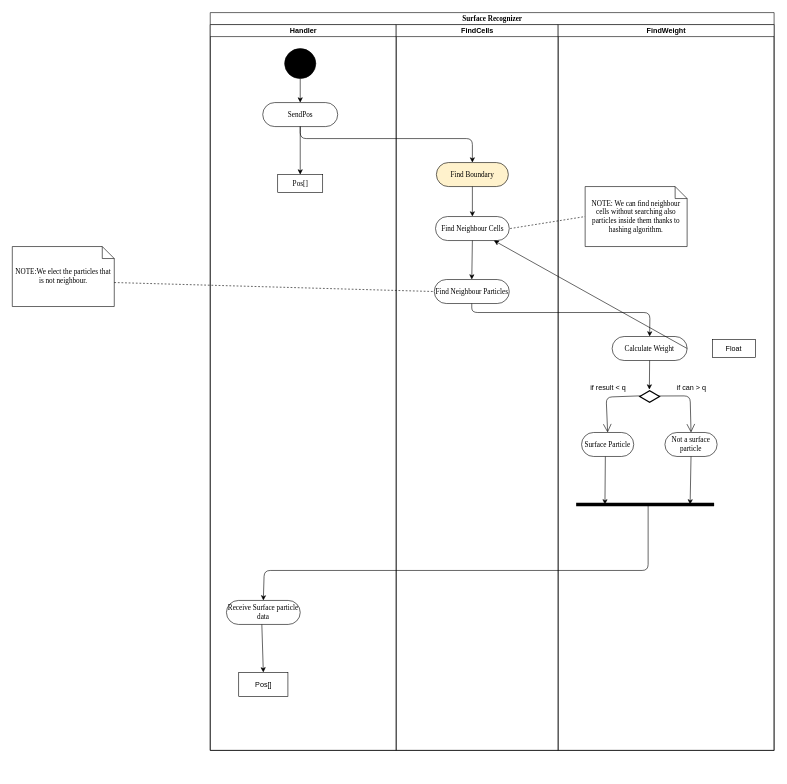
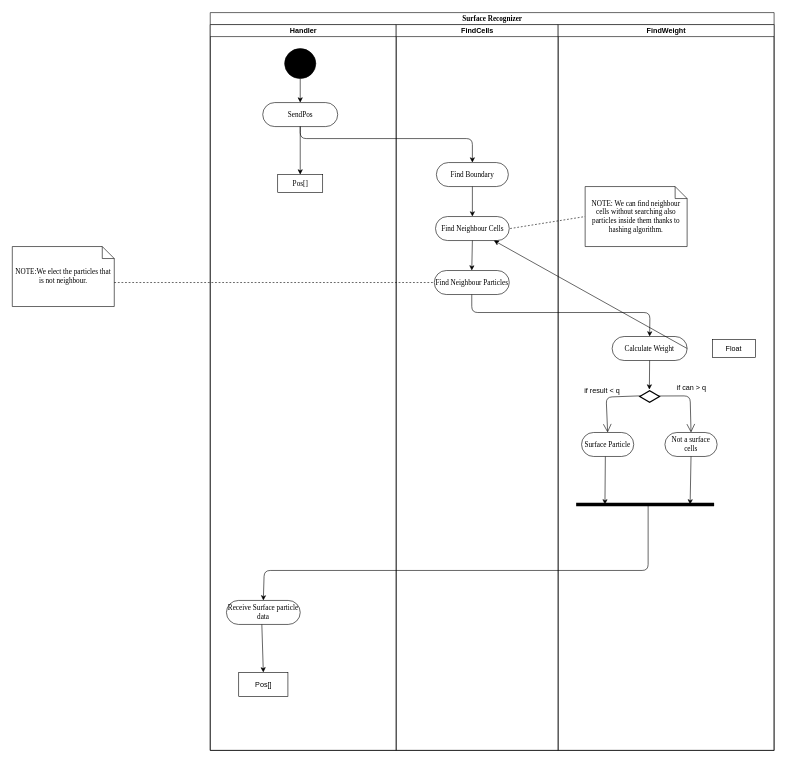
(473, 174) -> (473, 174)
(472, 291) -> (472, 282)
(608, 387) -> (602, 390)
(691, 444) -> (691, 444)
